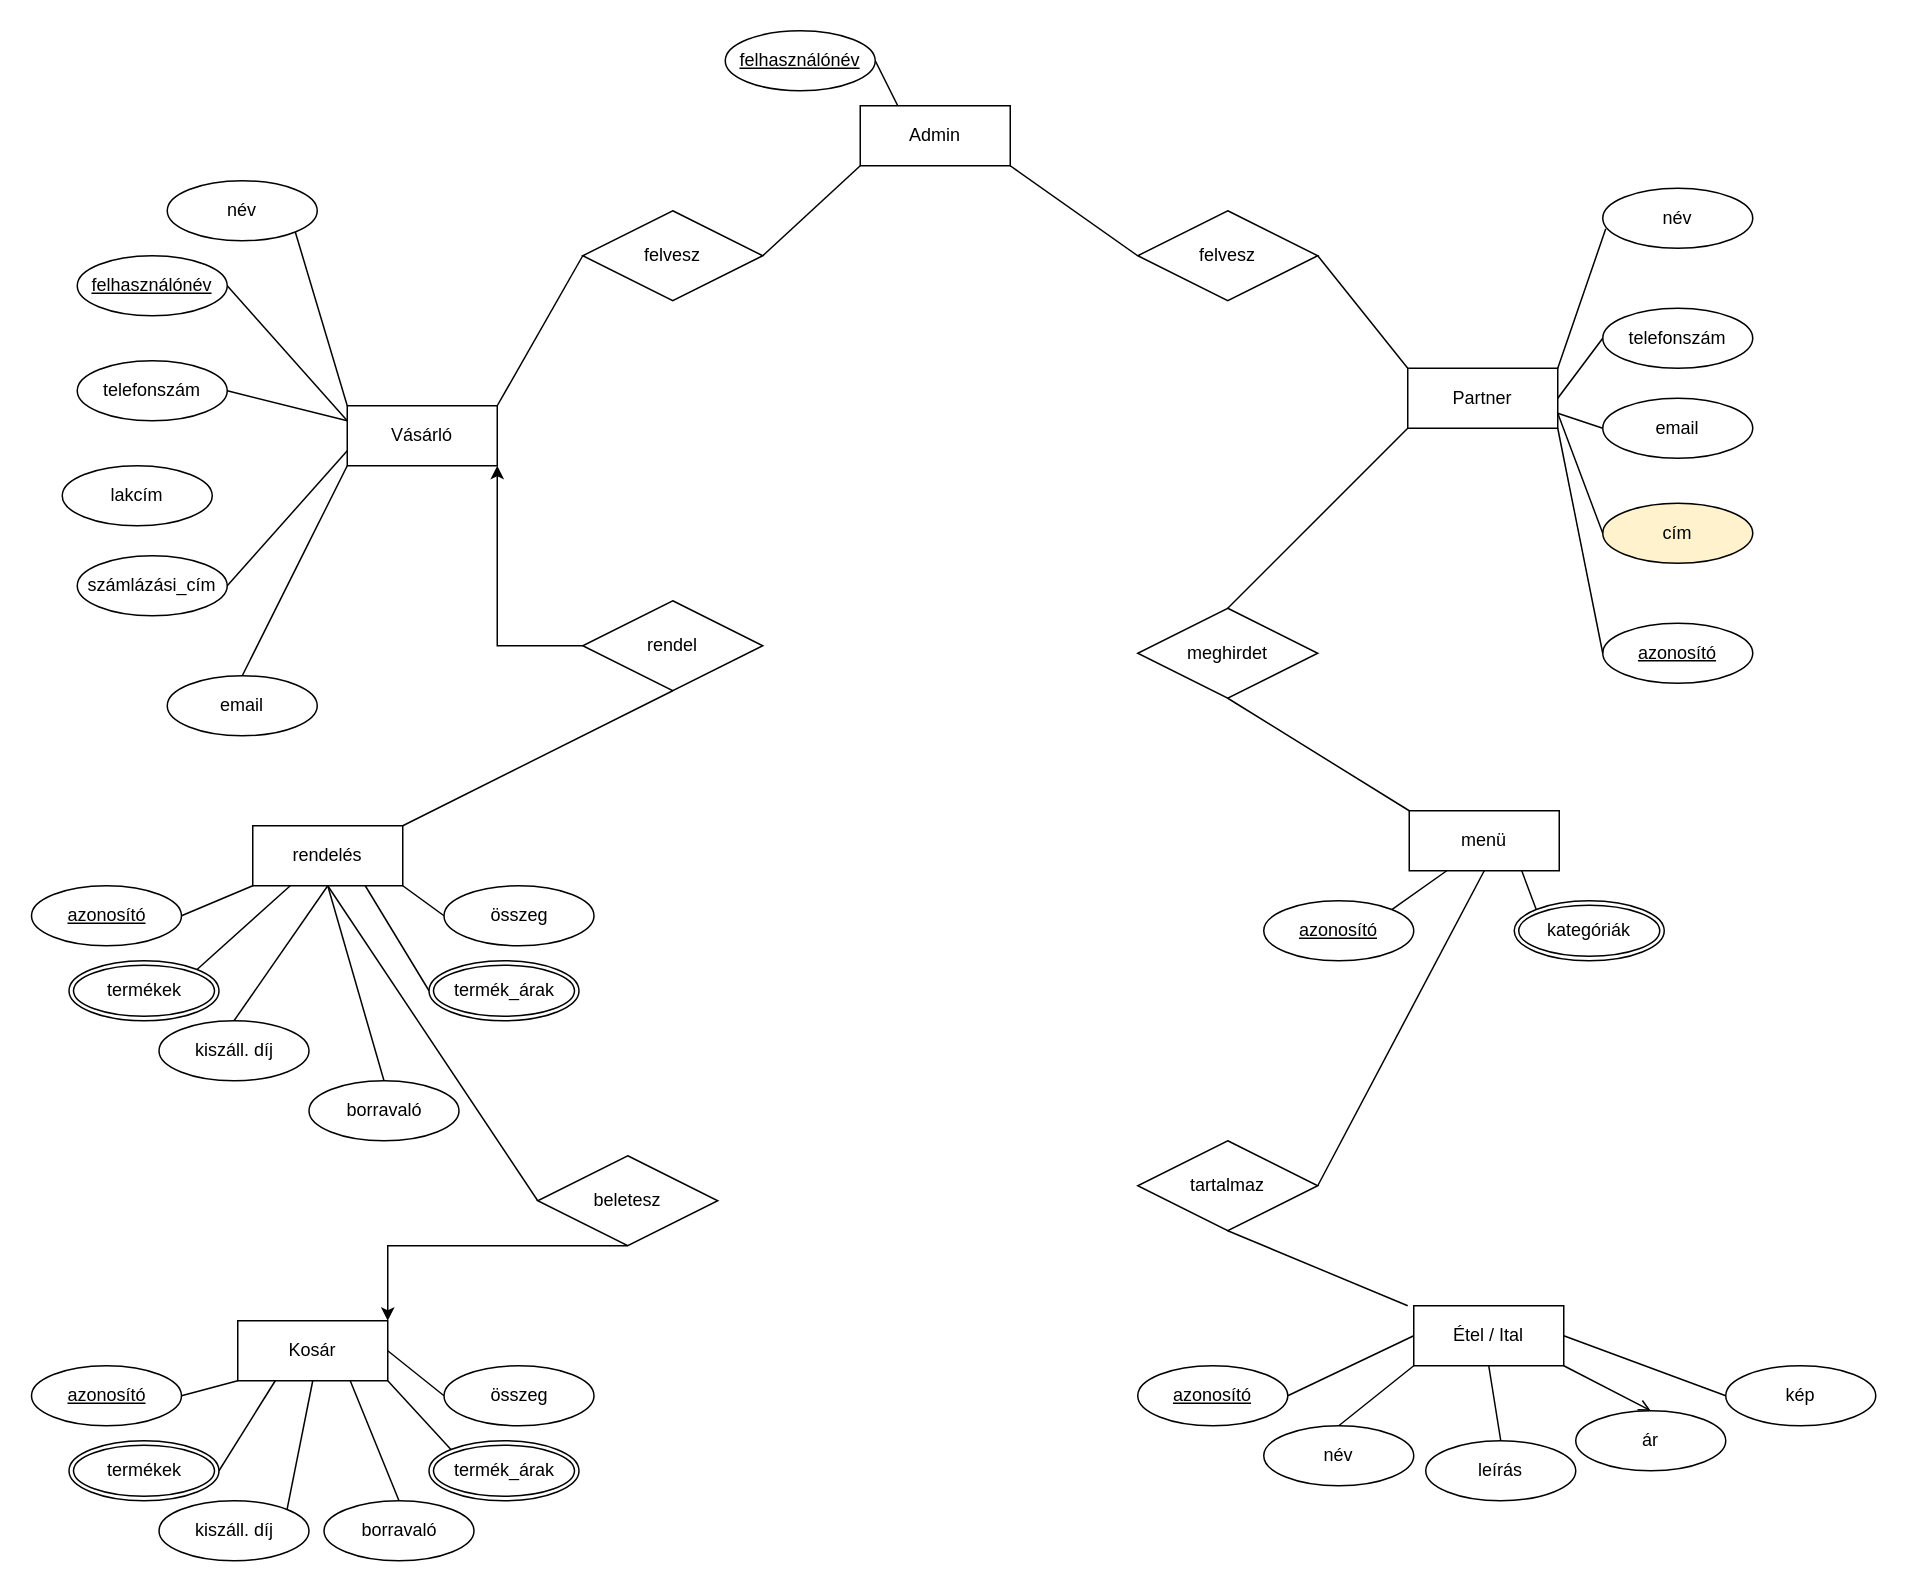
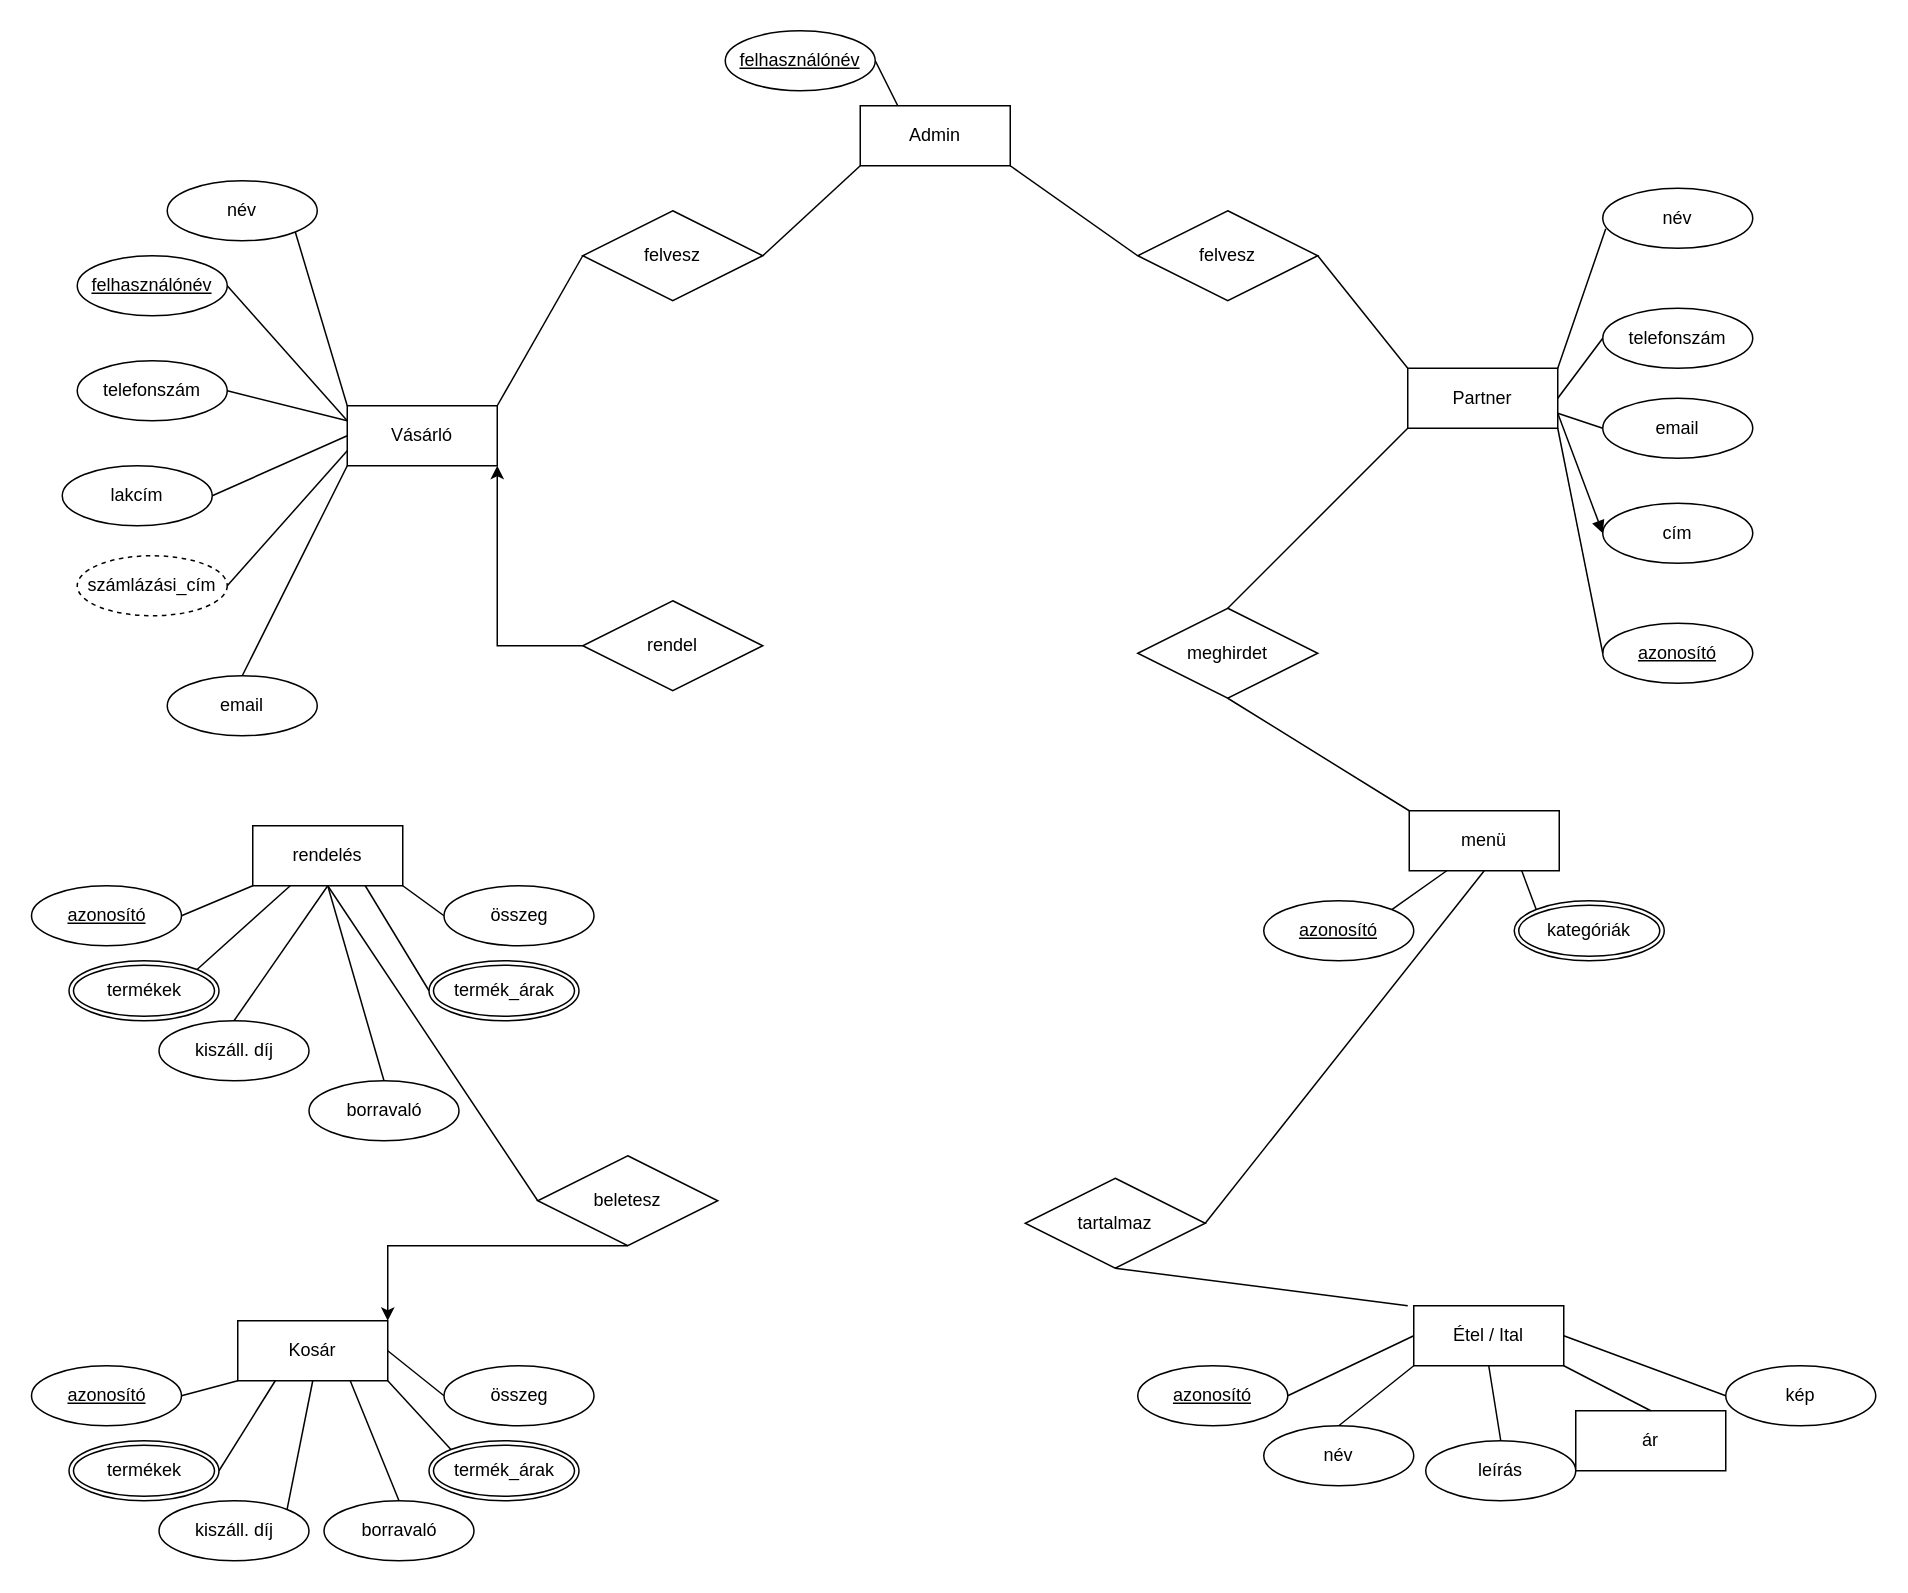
none -> (279, 466)
(1600, 526) -> (1598, 520)
(1678, 533) -> (1678, 533)
(152, 586) -> (152, 586)
(537, 758) -> none
(1228, 1186) -> (1115, 1223)
(1644, 1407) -> (1645, 1408)
(1651, 1441) -> (1651, 1441)
